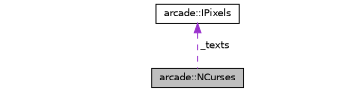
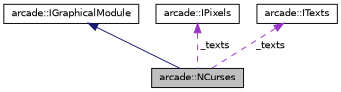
none -> (71, 14)
none -> (297, 14)
